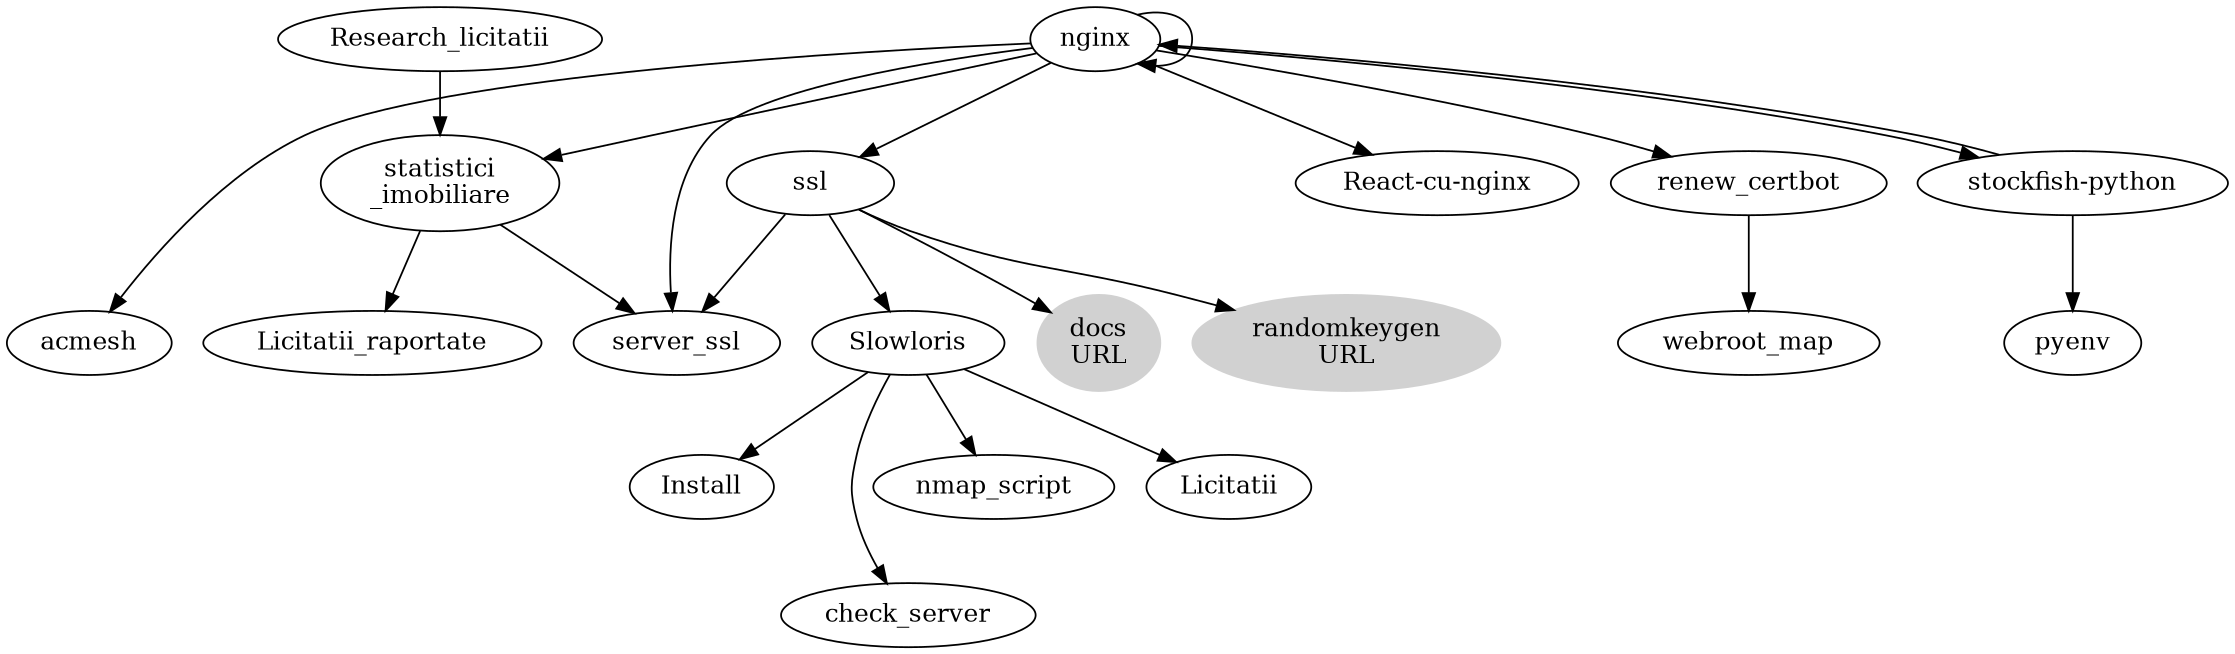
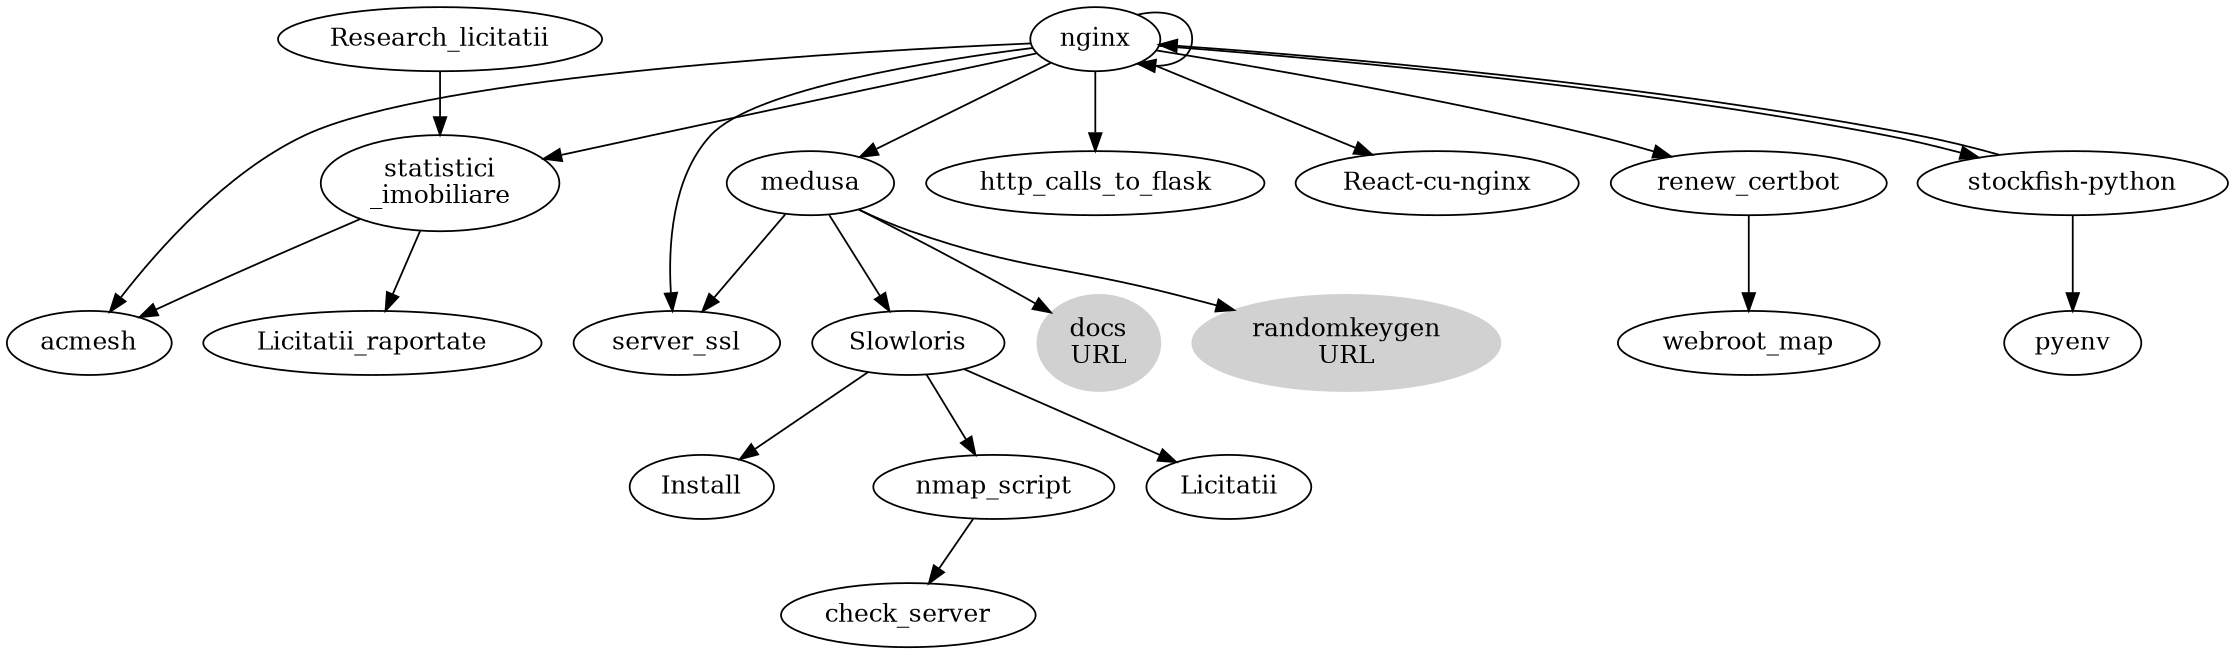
(810, 183) -> (810, 183)
none -> (1095, 183)
(560, 264) -> (258, 264)
(854, 470) -> (956, 544)
